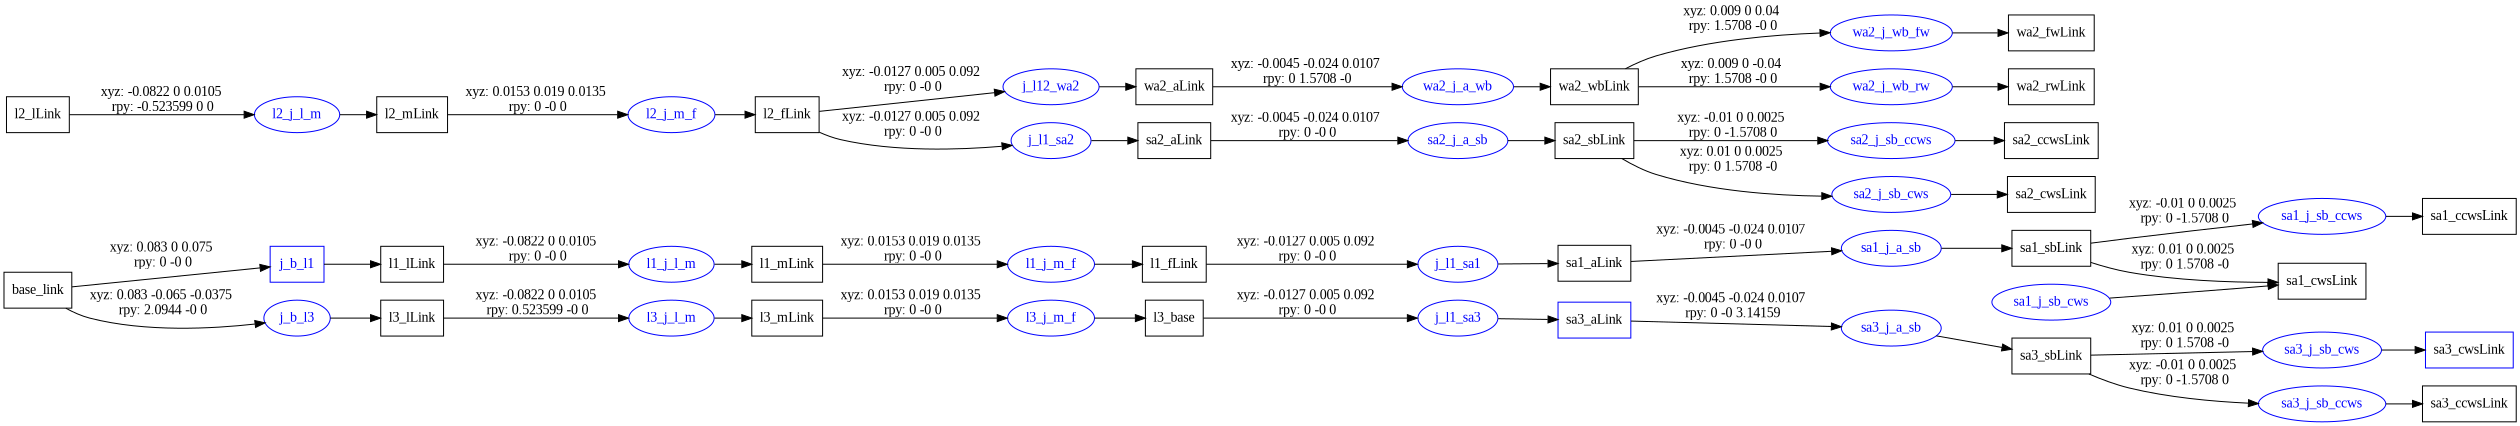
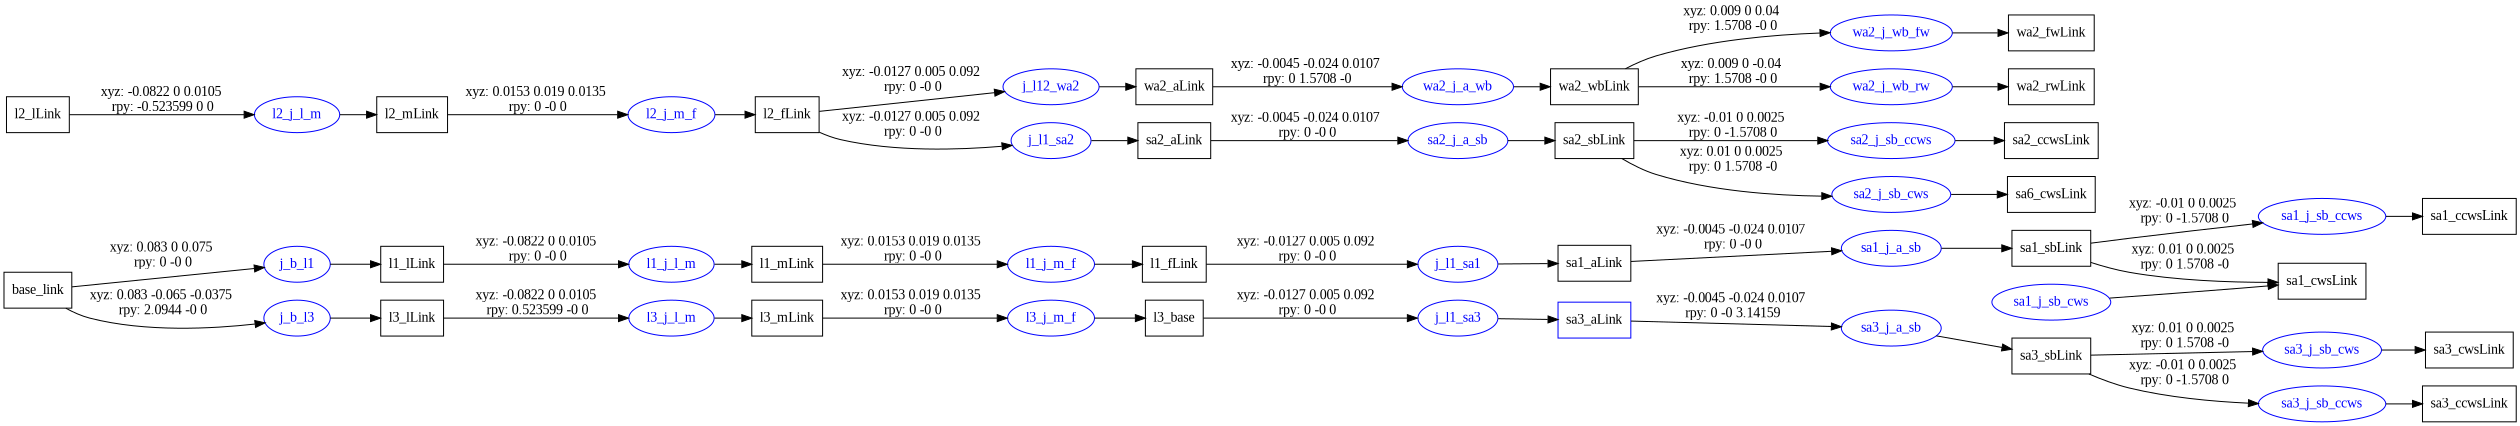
(2051, 194) -> (2051, 194)
(297, 264) -> (297, 264)
(2469, 350) -> (2469, 350)
